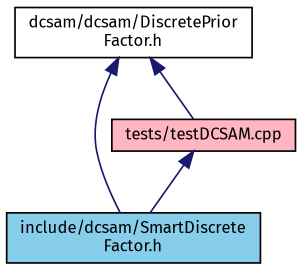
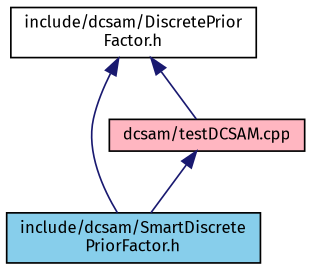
(134, 33) -> (134, 33)
(204, 135) -> (207, 135)
(134, 238) -> (134, 238)
